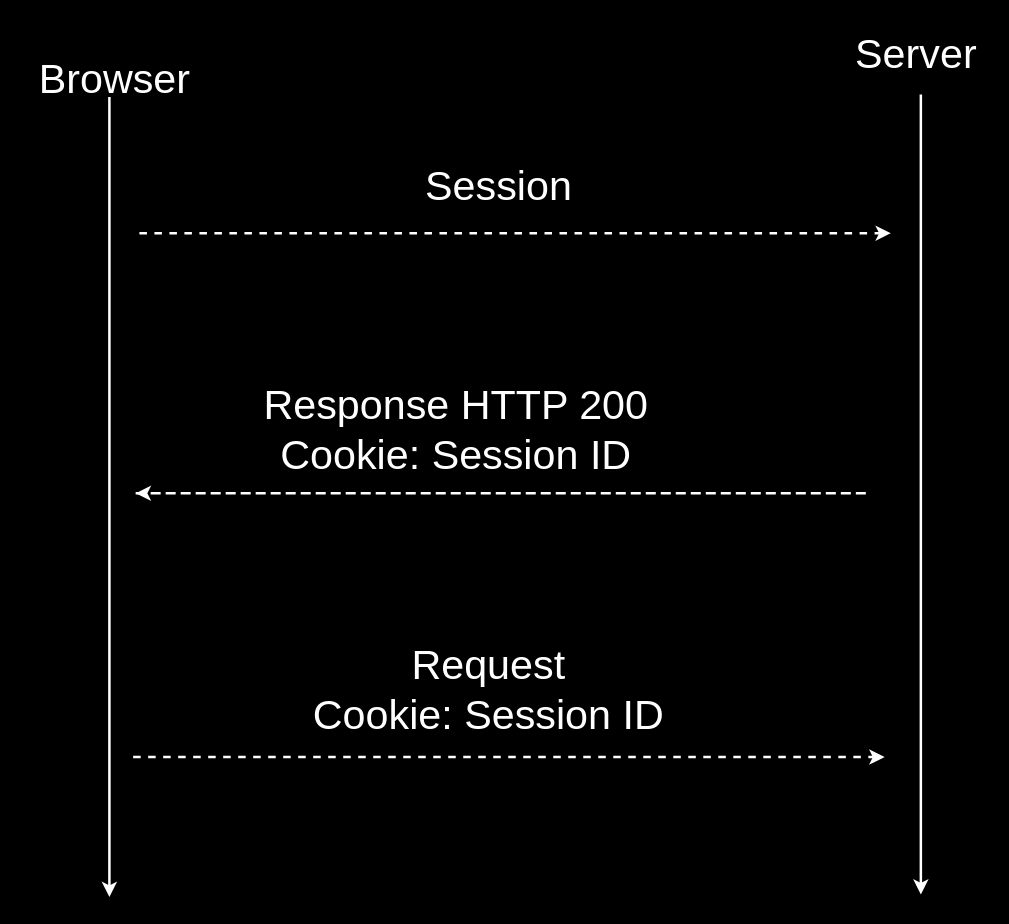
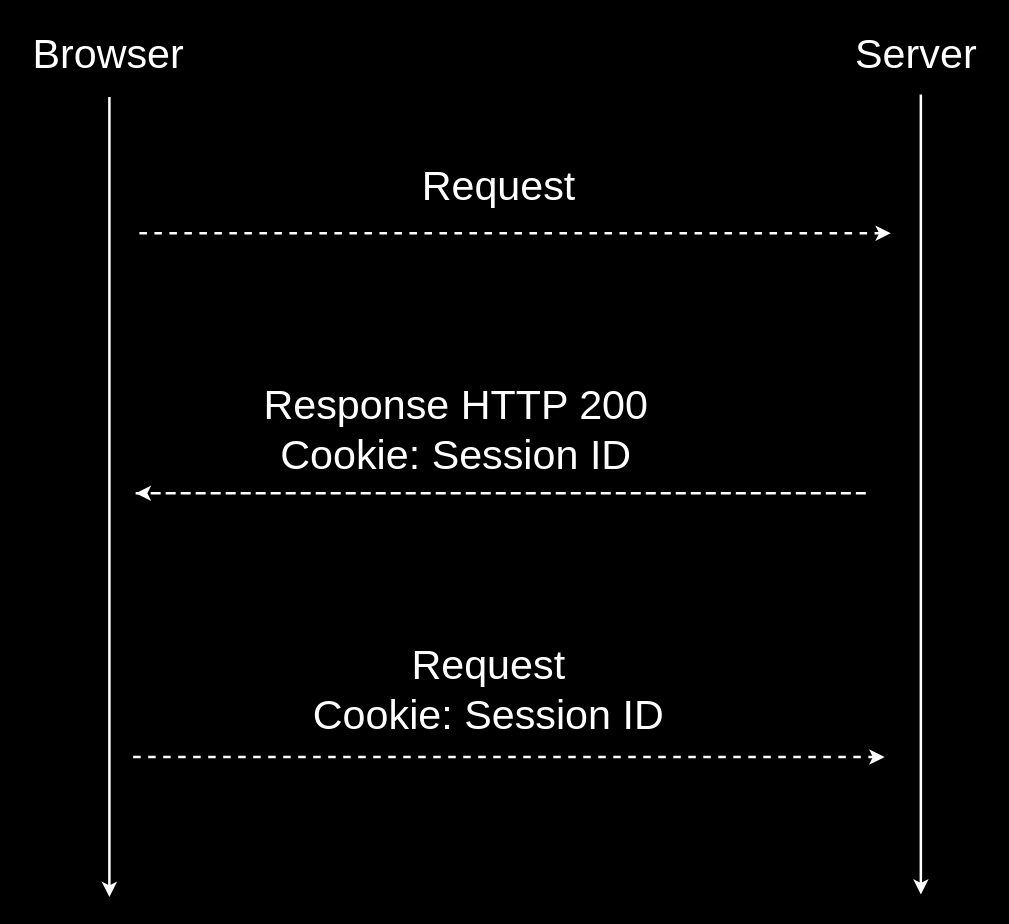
(114, 78) -> (108, 53)
(501, 186) -> (501, 186)
